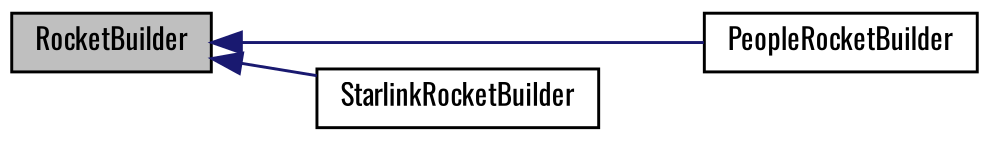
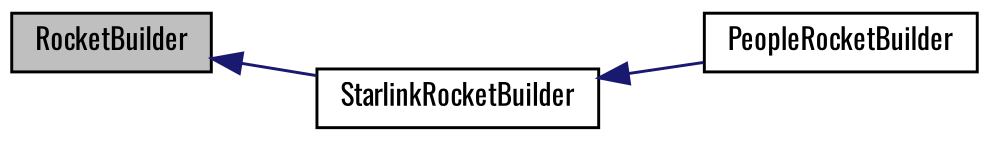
(473, 43) -> (666, 68)
